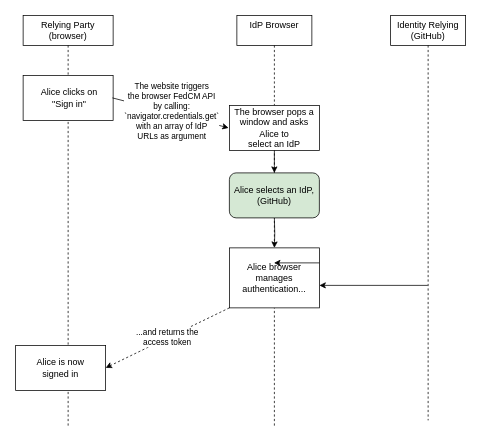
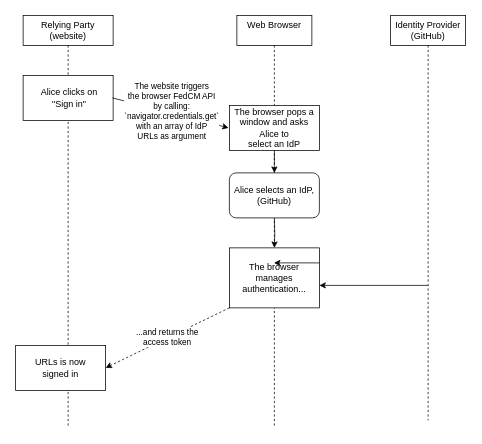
(68, 30) -> (68, 30)
(274, 30) -> (274, 30)
(428, 30) -> (428, 30)
(274, 195) -> (274, 195)
(274, 278) -> (274, 278)
(60, 368) -> (60, 368)
